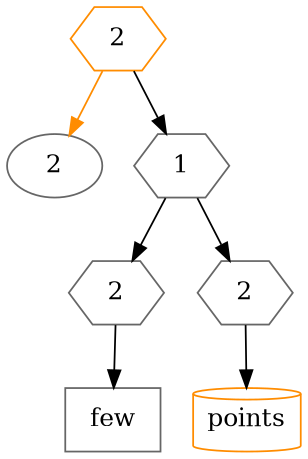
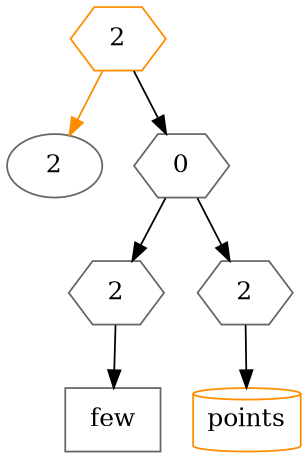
(182, 166) -> (182, 166)
